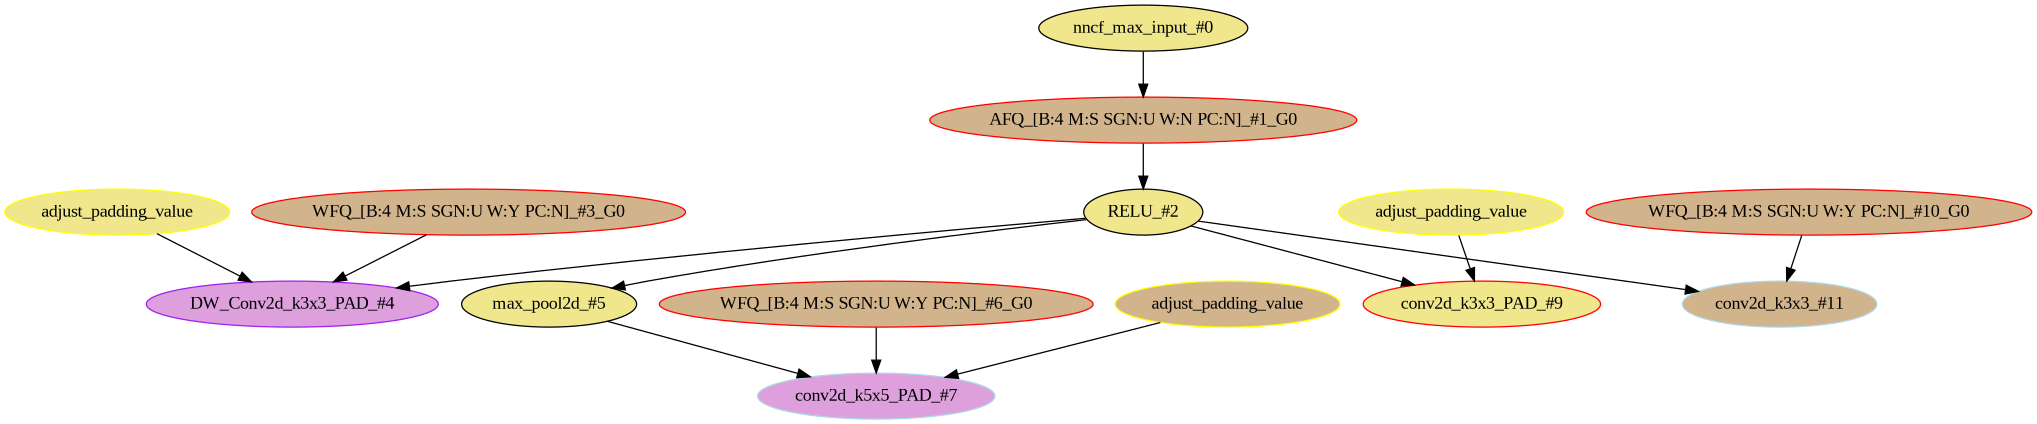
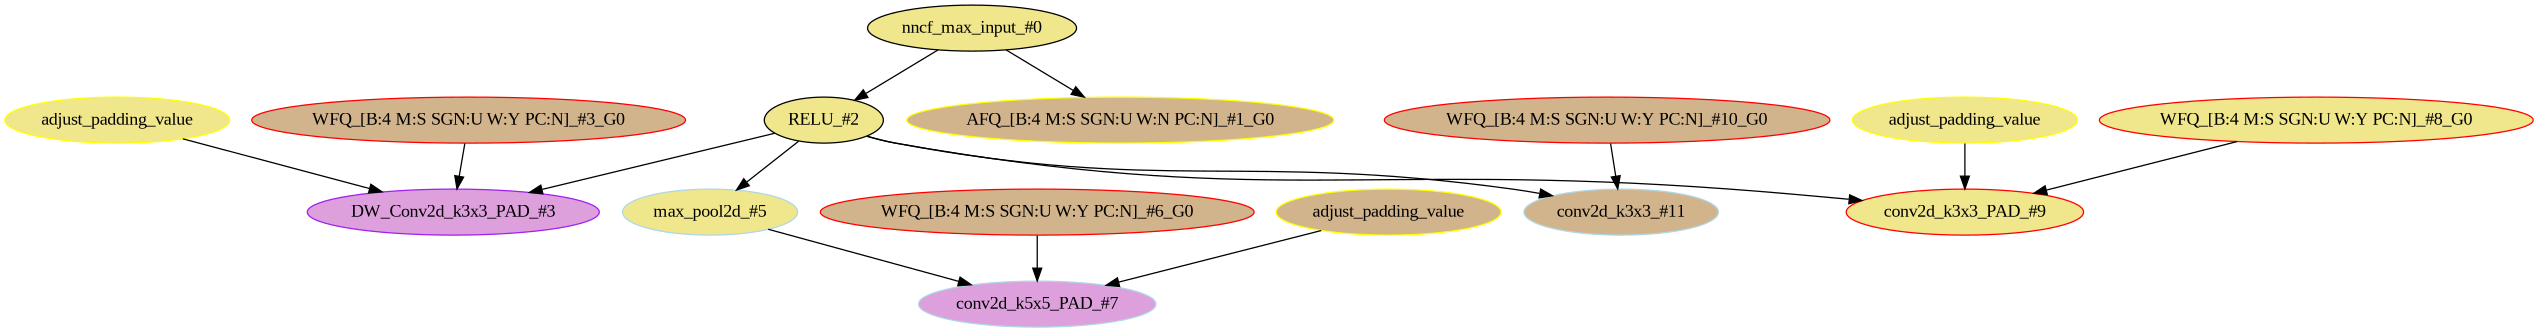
(1143, 120) -> (1120, 120)
none -> (2316, 120)
(1143, 160) -> (902, 72)
(292, 304) -> (453, 212)
(549, 304) -> (710, 212)
